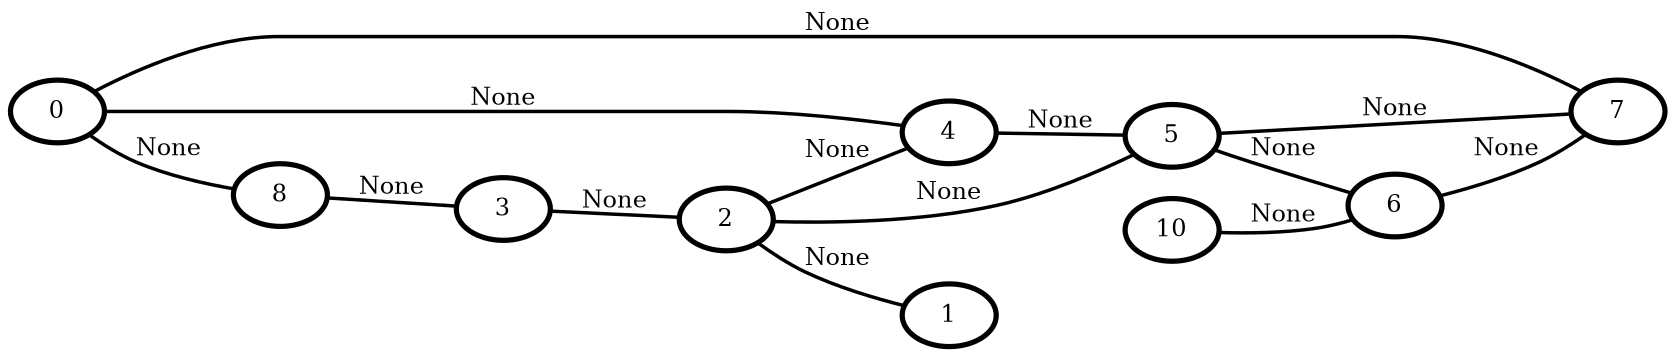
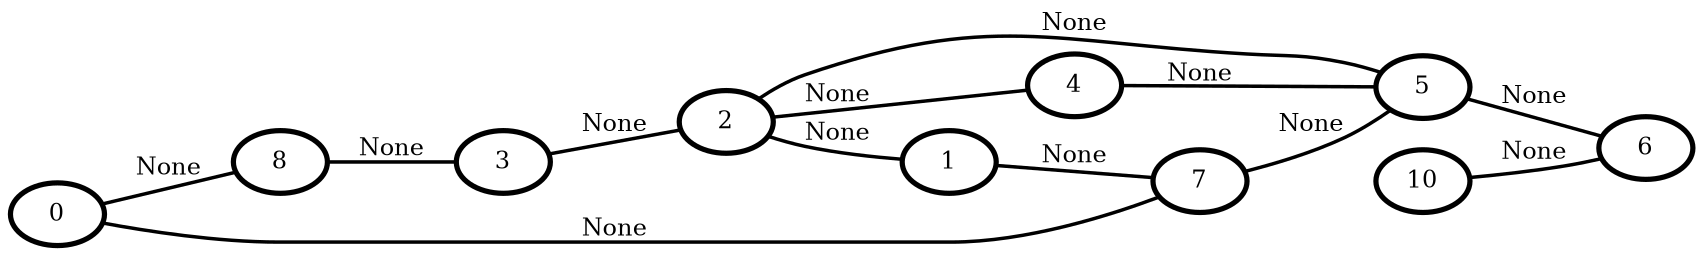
(504, 111) -> none
(1516, 172) -> (1075, 172)
